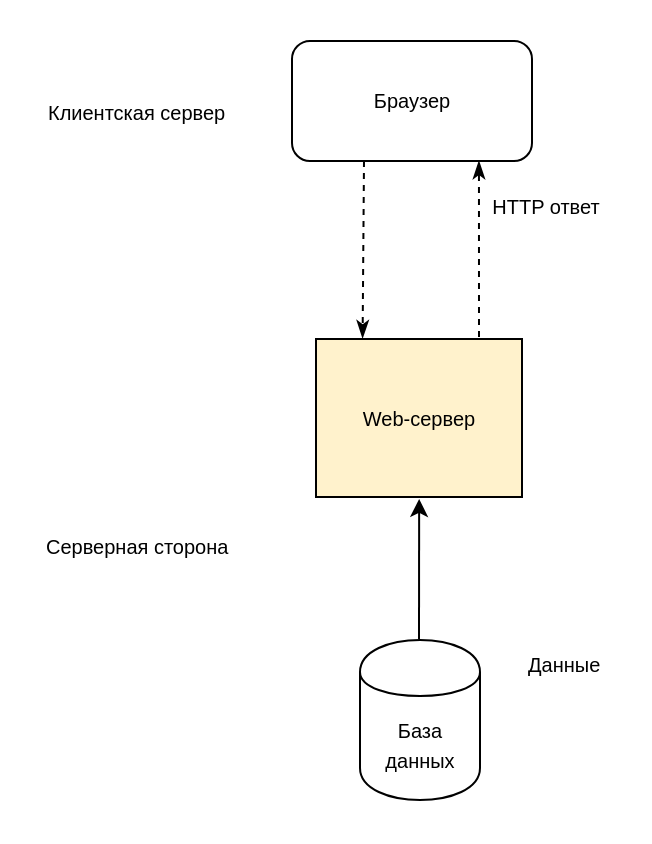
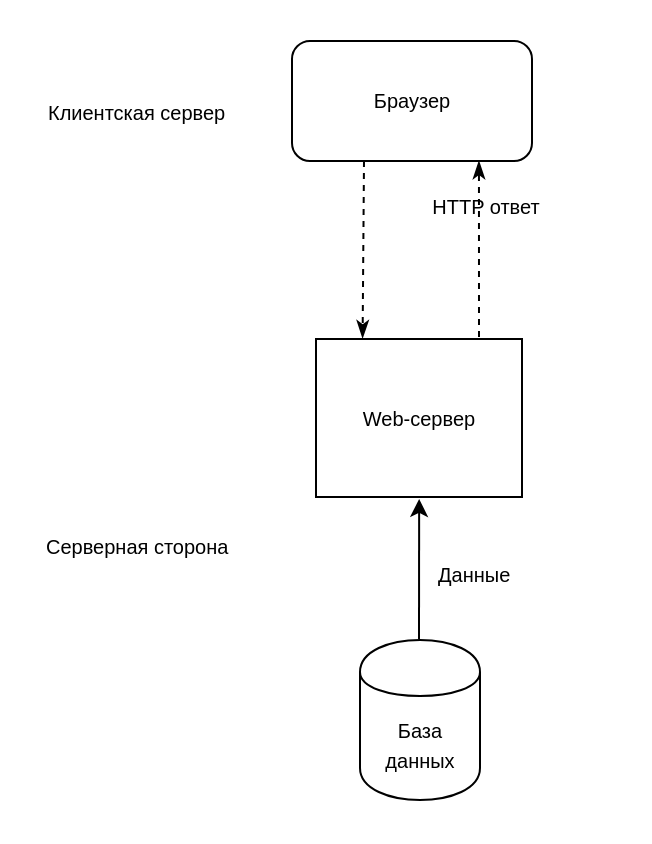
(547, 206) -> (487, 206)
(419, 418) -> (419, 418)
(570, 659) -> (480, 569)
